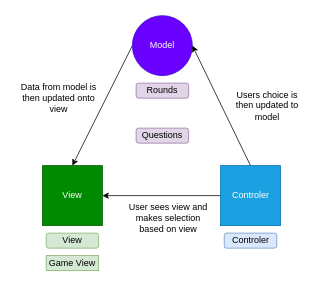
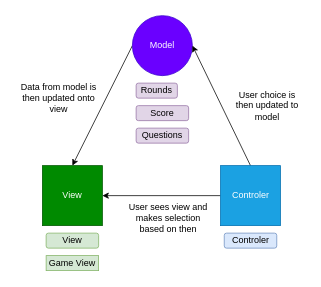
(162, 90) -> (157, 90)
(267, 105) -> (267, 105)
none -> (162, 113)
(168, 218) -> (168, 218)
